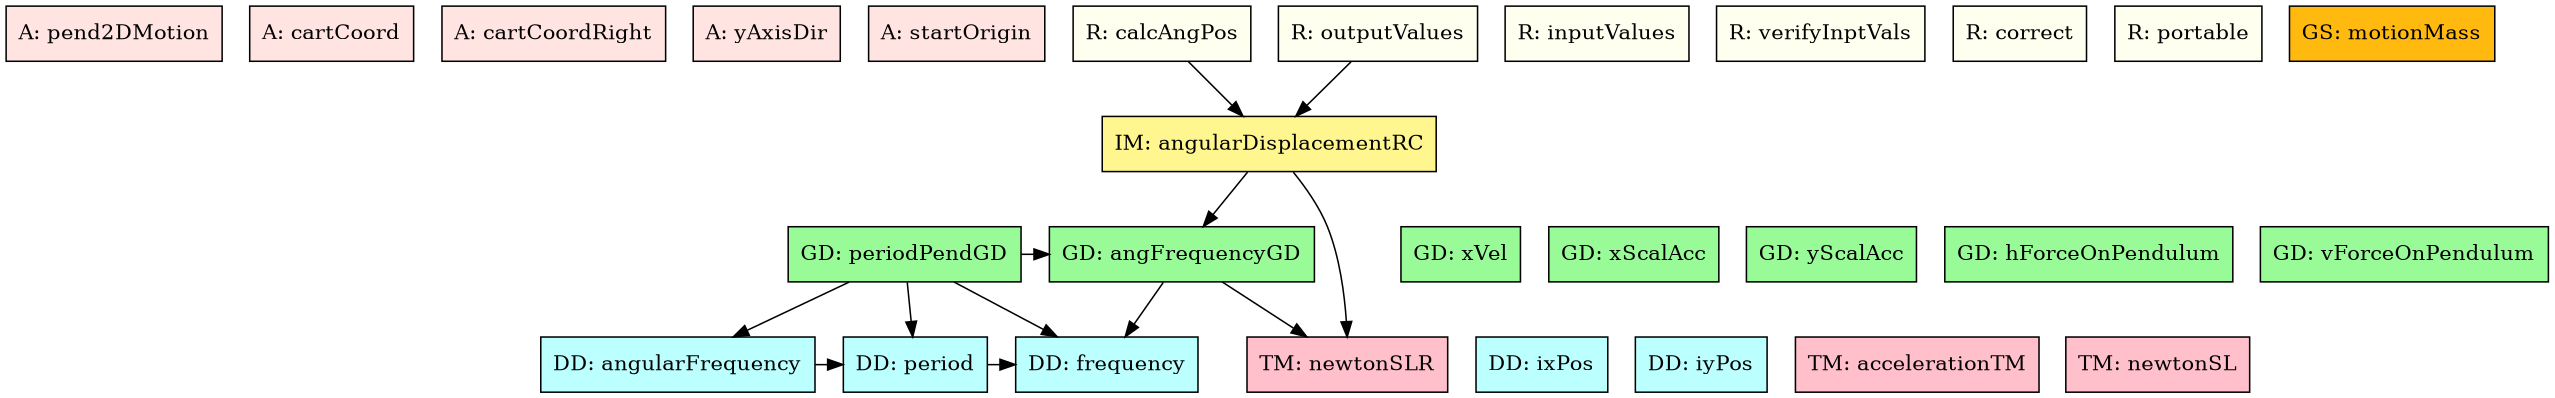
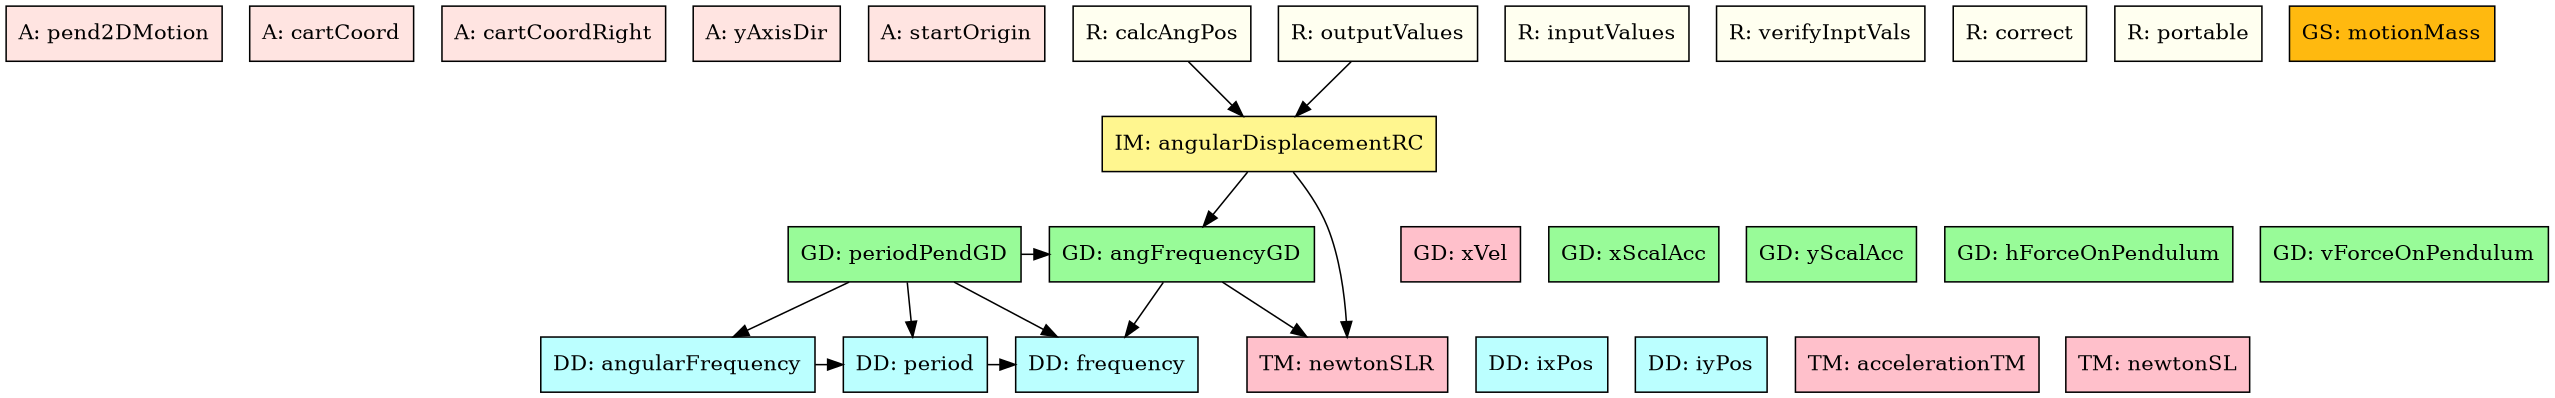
(1461, 254) -> (1461, 254)
